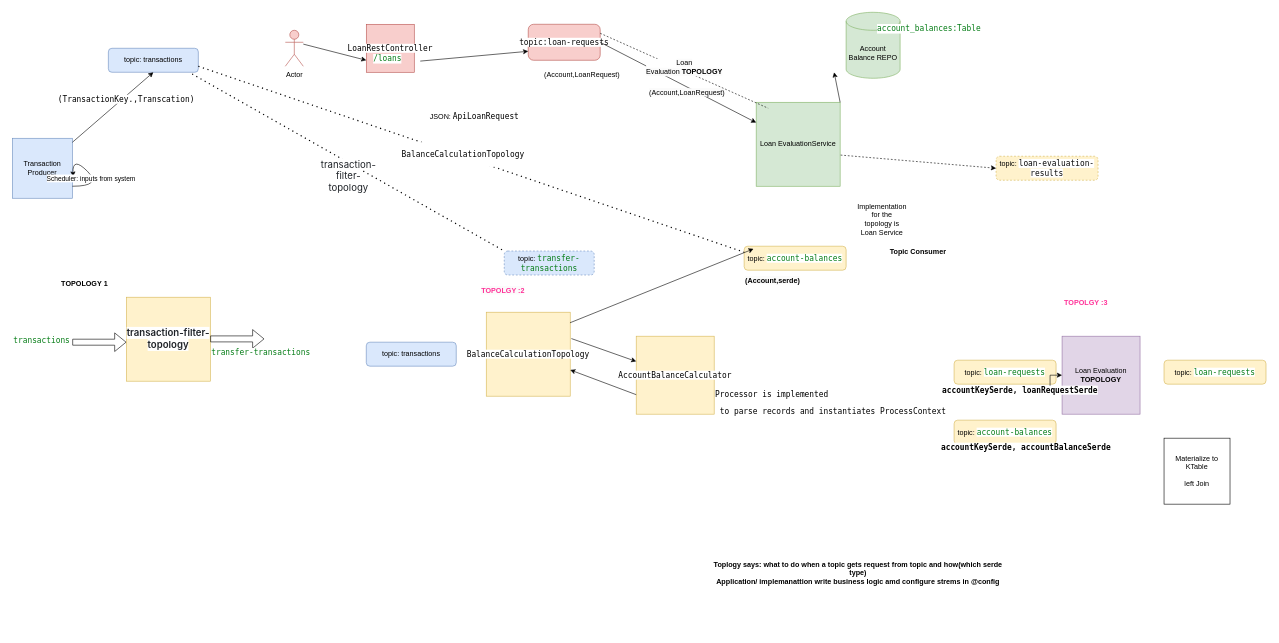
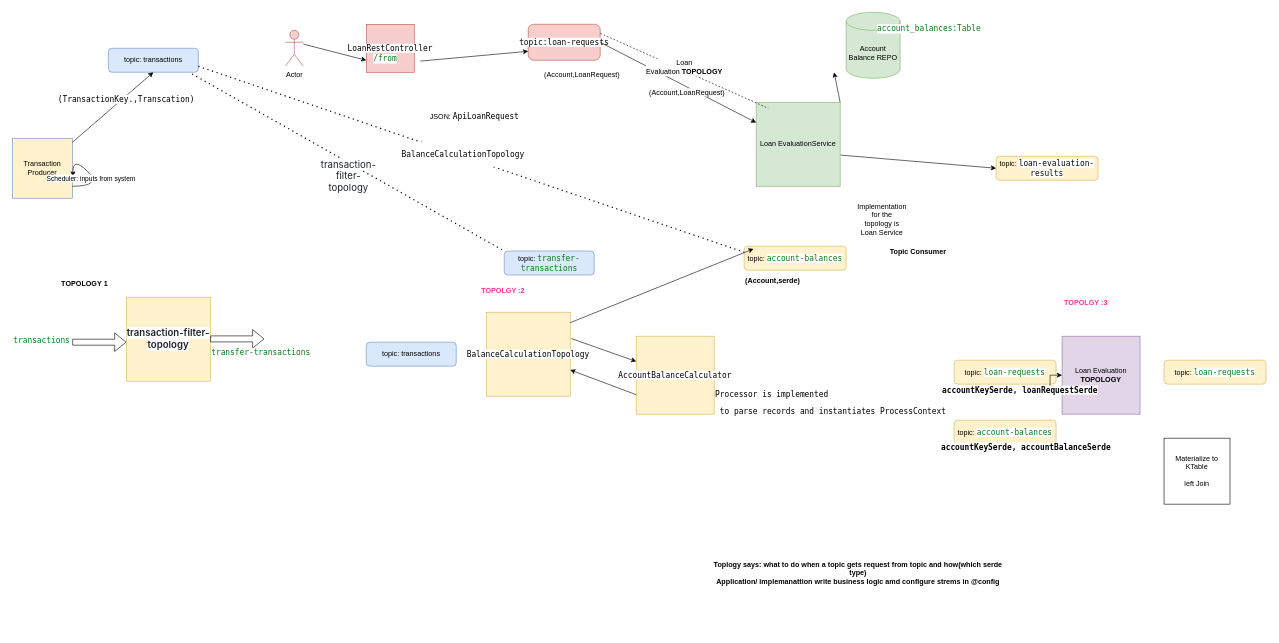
(385, 51) -> (384, 51)
(917, 162) -> (917, 162)
(42, 168) -> (42, 168)
(1047, 168) -> (1047, 168)
(549, 263) -> (549, 263)
